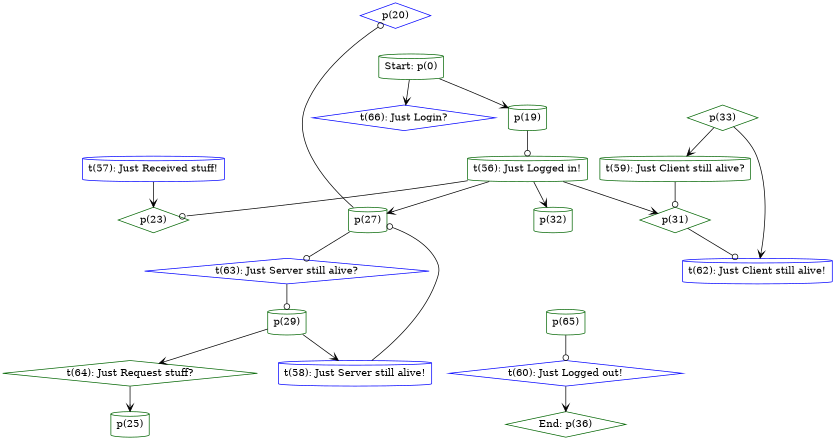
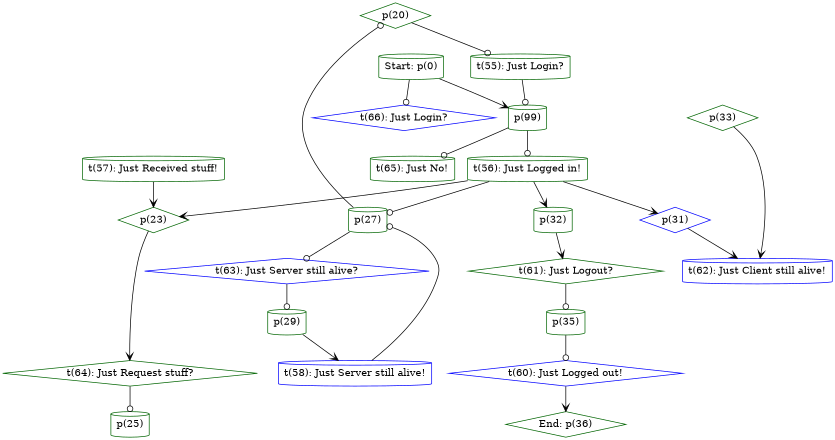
(395, 16) -> (395, 16)
none -> (520, 67)
(408, 89) -> (408, 89)
(527, 118) -> (527, 118)
(153, 169) -> (153, 169)
none -> (413, 169)
(675, 169) -> none
(441, 197) -> (441, 197)
(327, 200) -> (327, 200)
(675, 220) -> (675, 220)
(710, 242) -> (710, 242)
none -> (566, 271)
(566, 322) -> (566, 322)
(217, 345) -> (133, 291)
(130, 396) -> (130, 396)
